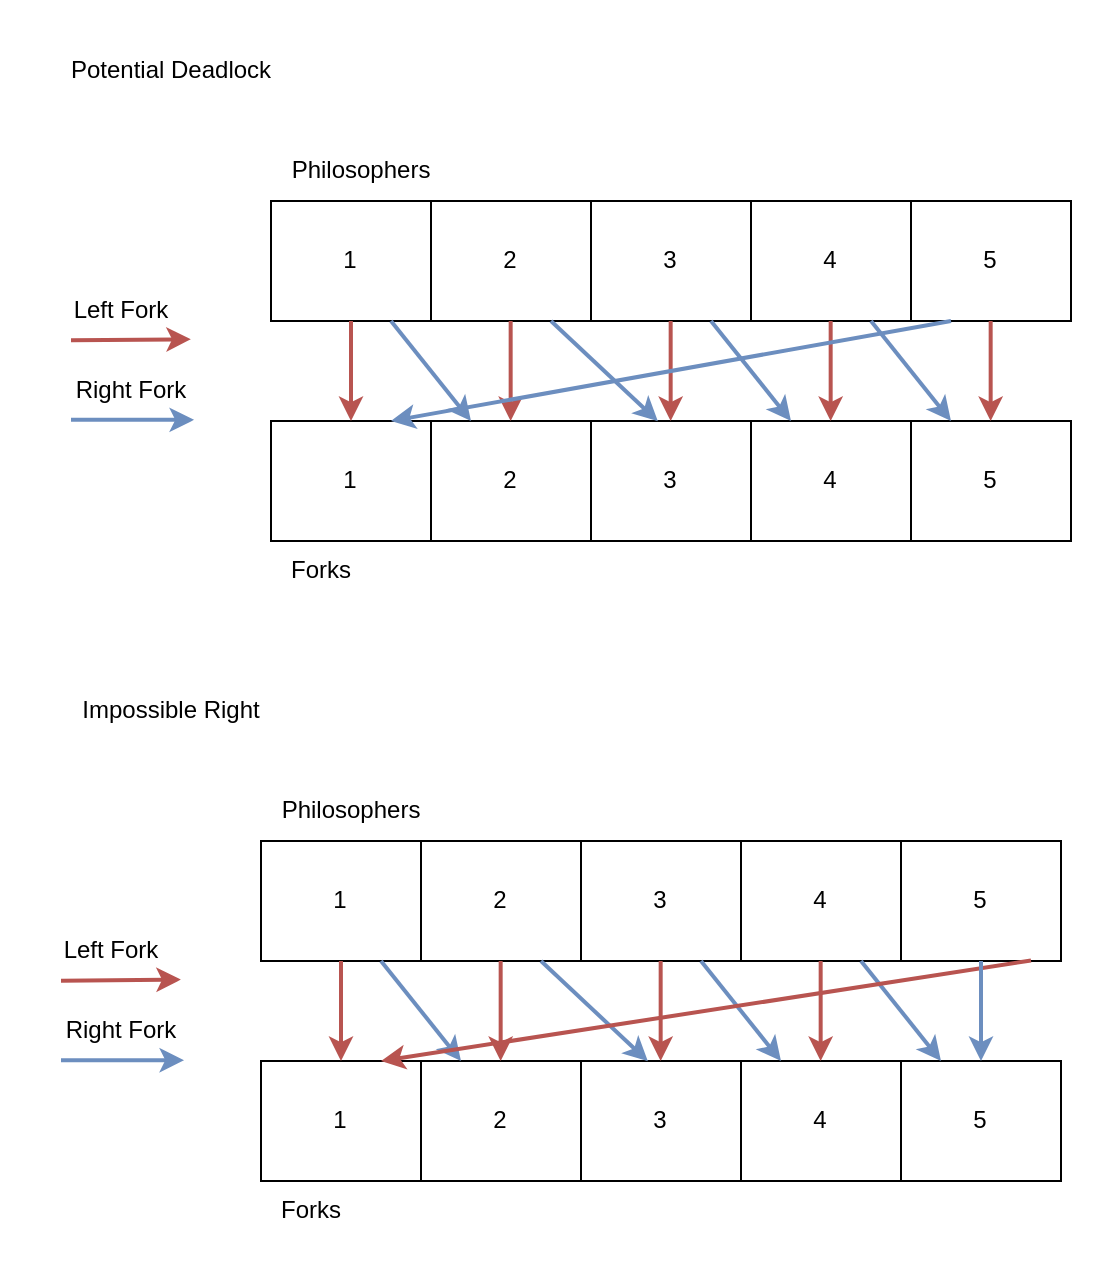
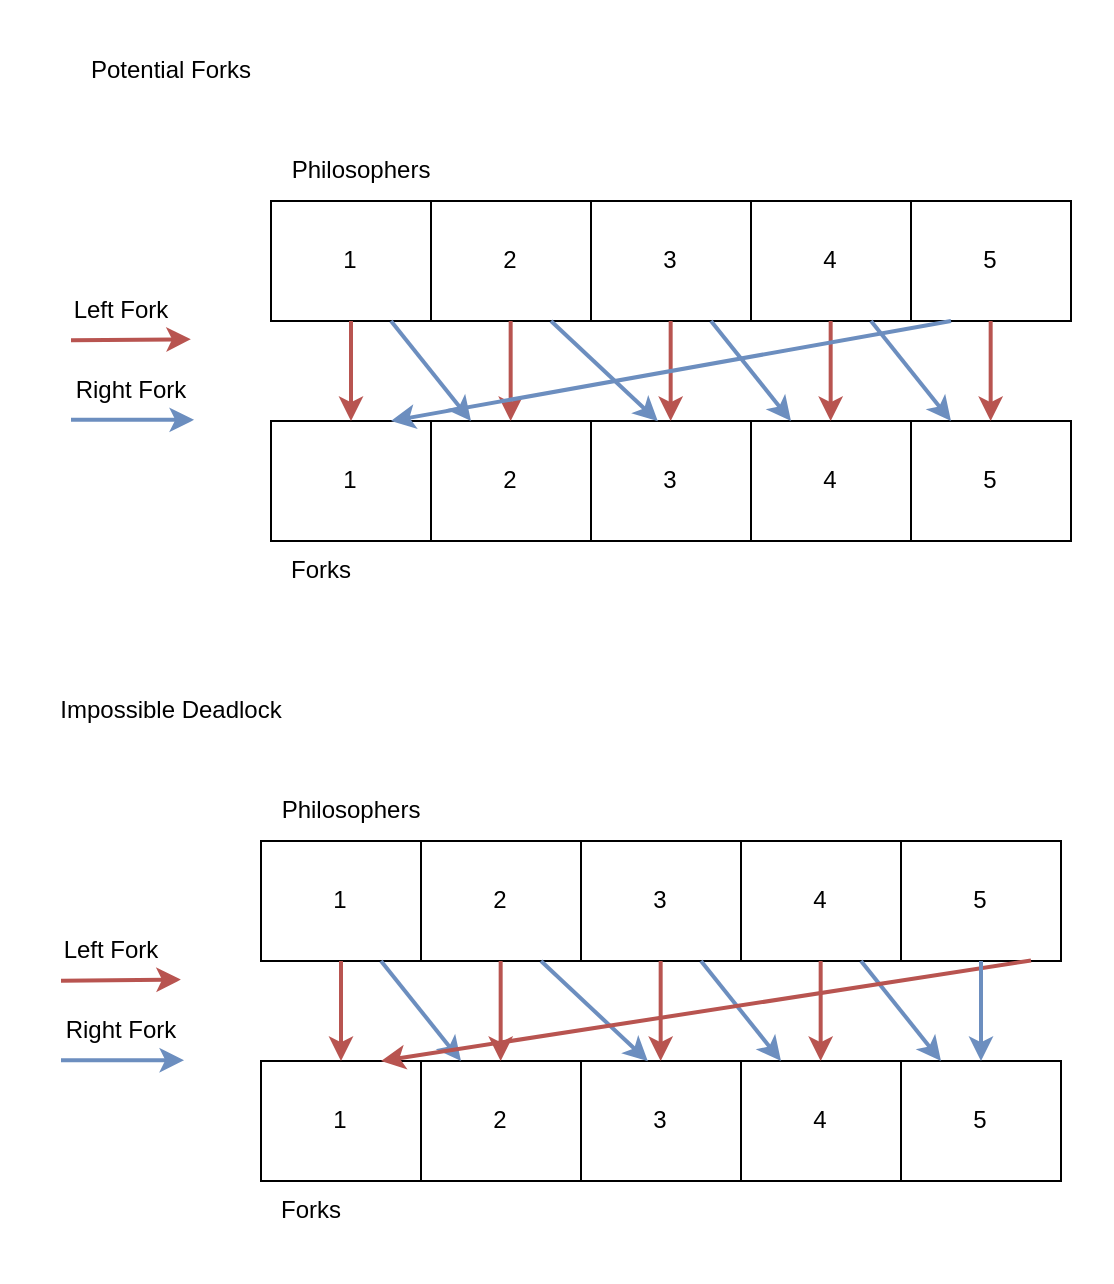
(172, 71) -> (172, 71)
(172, 711) -> (172, 711)
